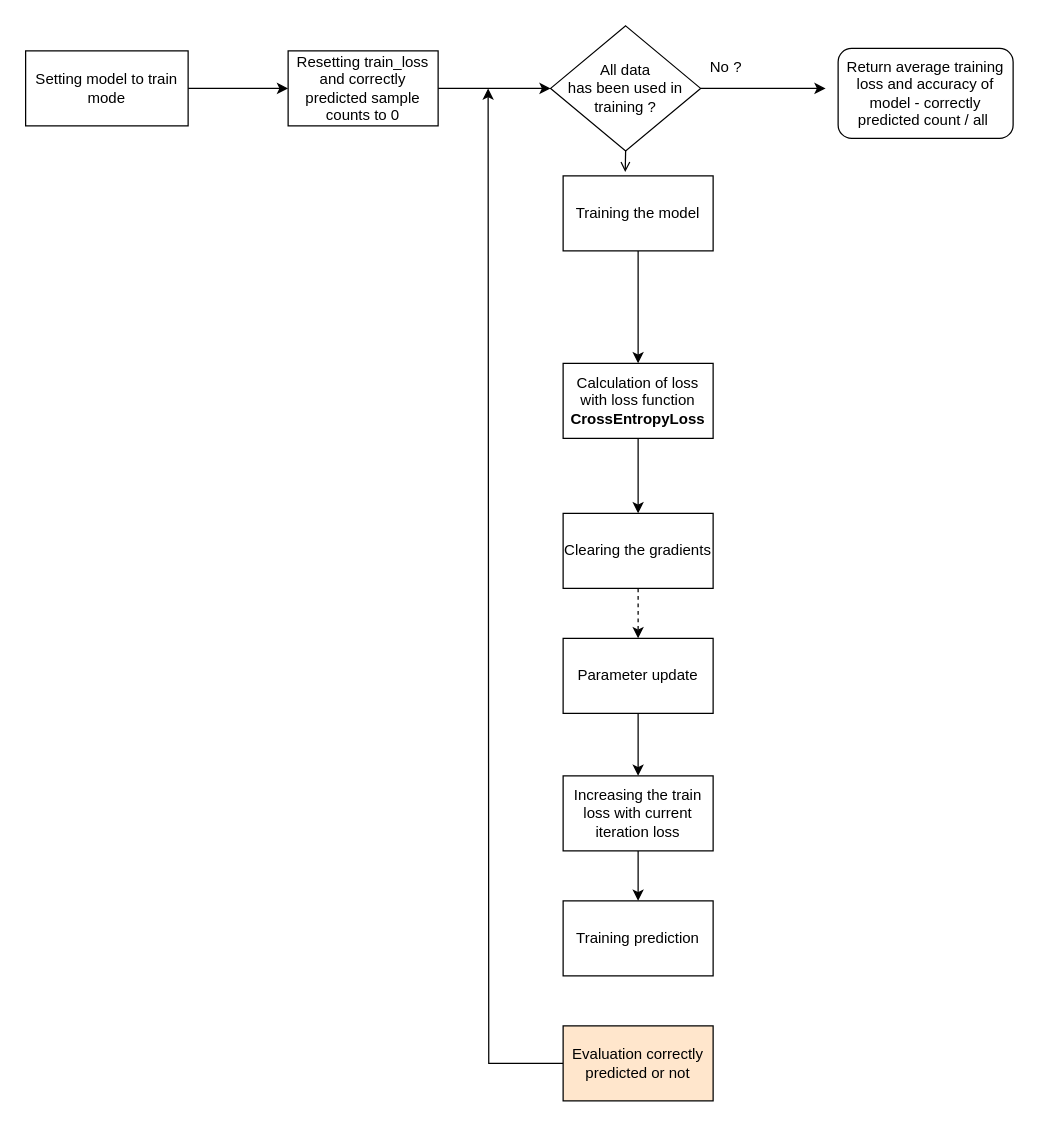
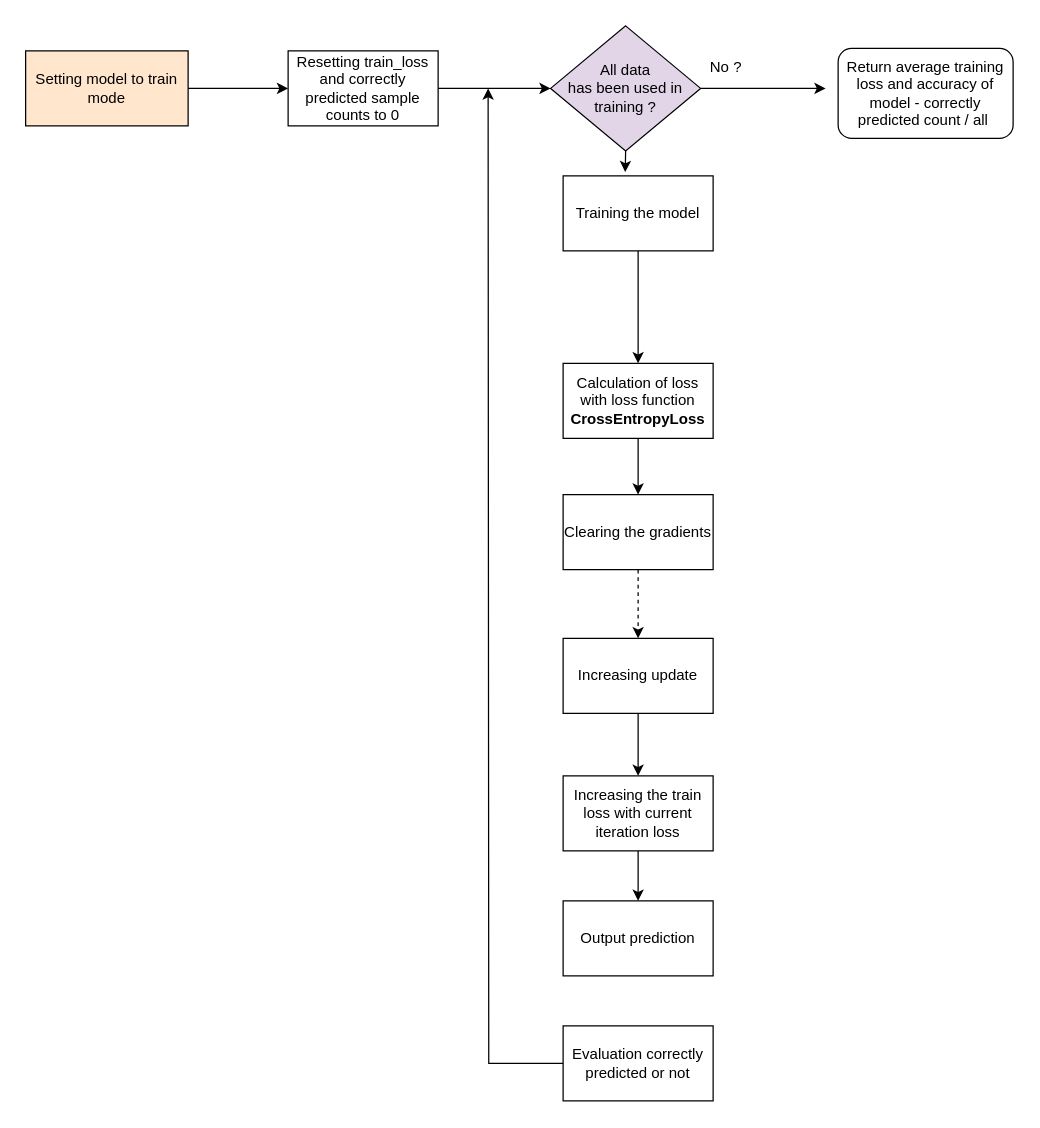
(107, 88) -> (107, 88)
(626, 88) -> (626, 88)
(625, 164) -> (625, 162)
(638, 551) -> (638, 532)
(638, 676) -> (638, 676)
(638, 938) -> (638, 938)
(638, 1063) -> (638, 1063)
